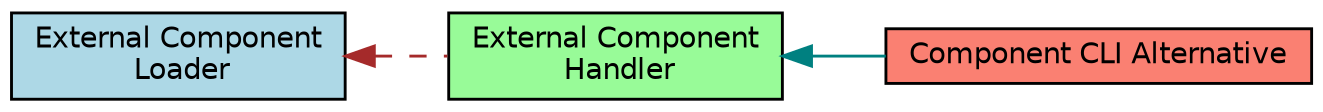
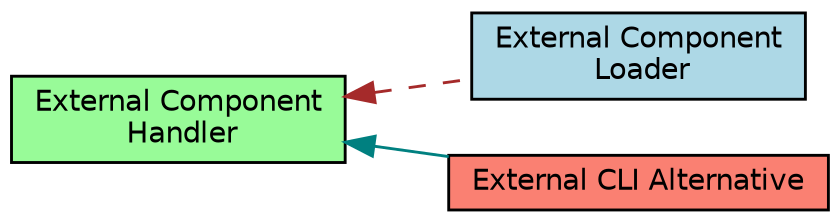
(411, 56) -> (423, 86)
(1099, 56) -> (639, 183)
